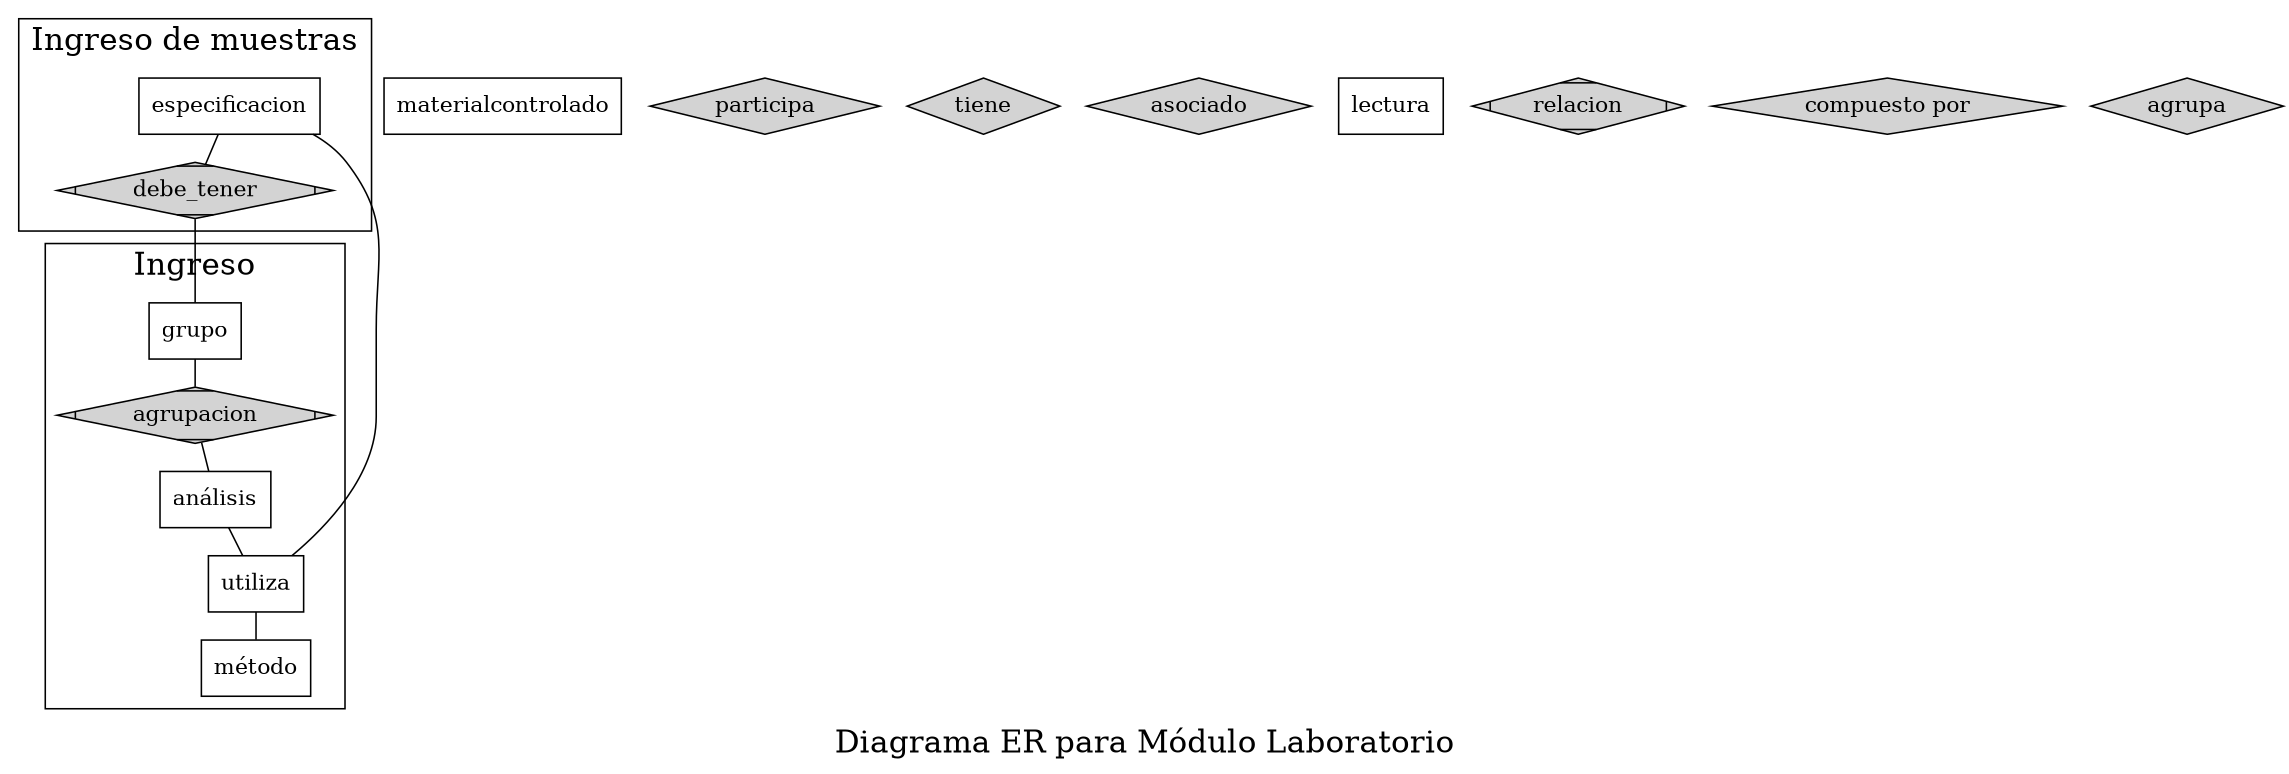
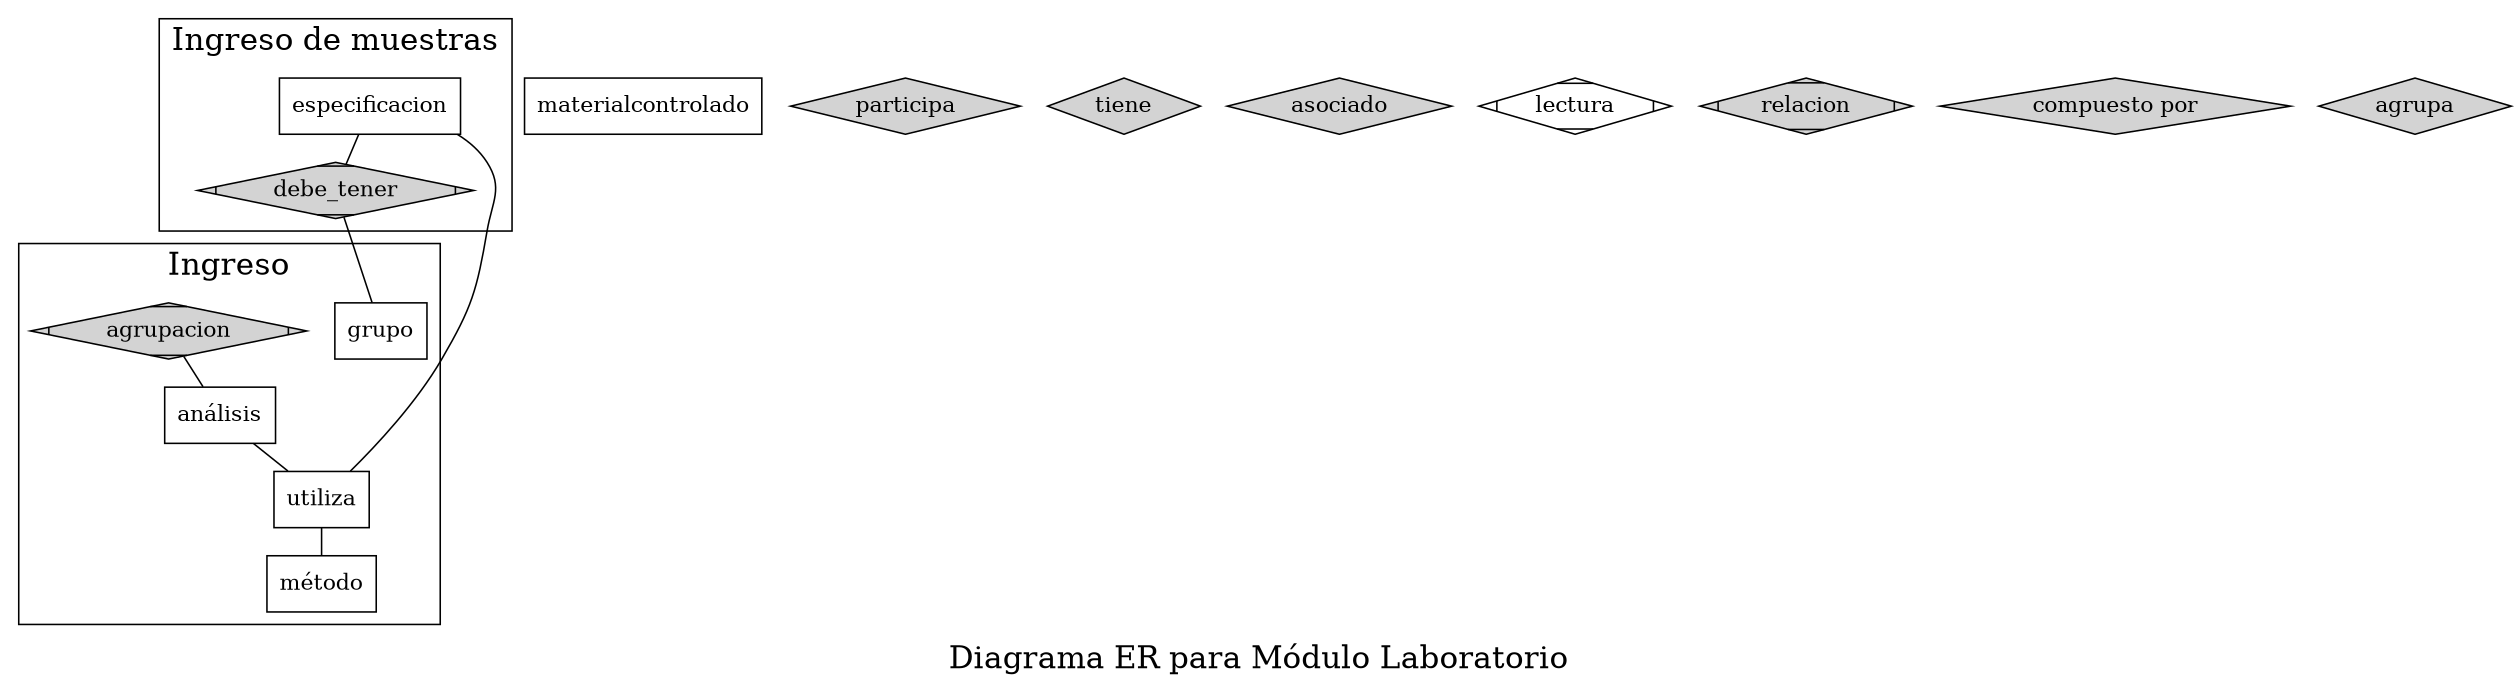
(1391, 106) -> (1575, 106)
(195, 373) -> none
